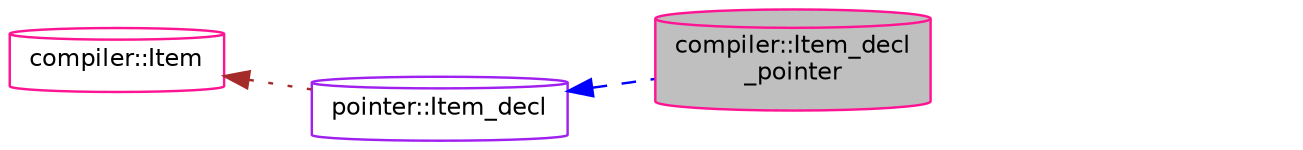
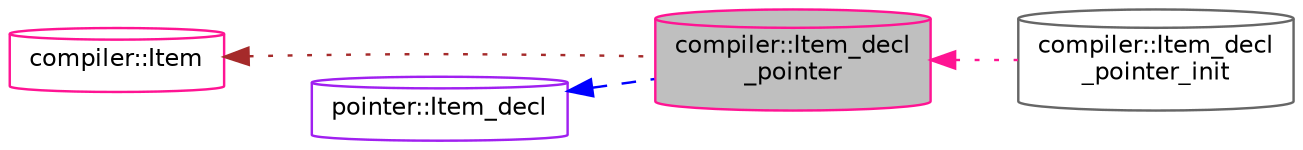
none -> (1156, 60)
(280, 85) -> (452, 54)
